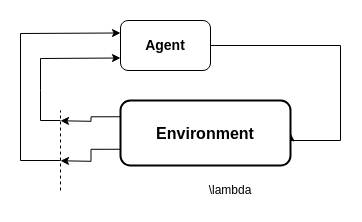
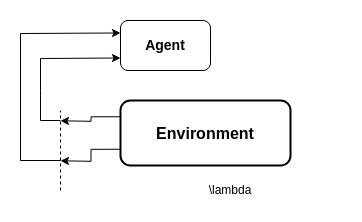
(341, 54) -> none
